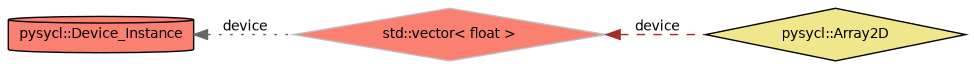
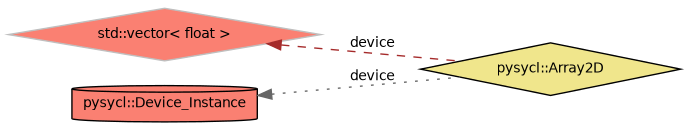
(250, 35) -> (366, 86)
